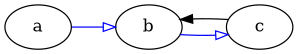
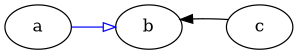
(198, 35) -> none
